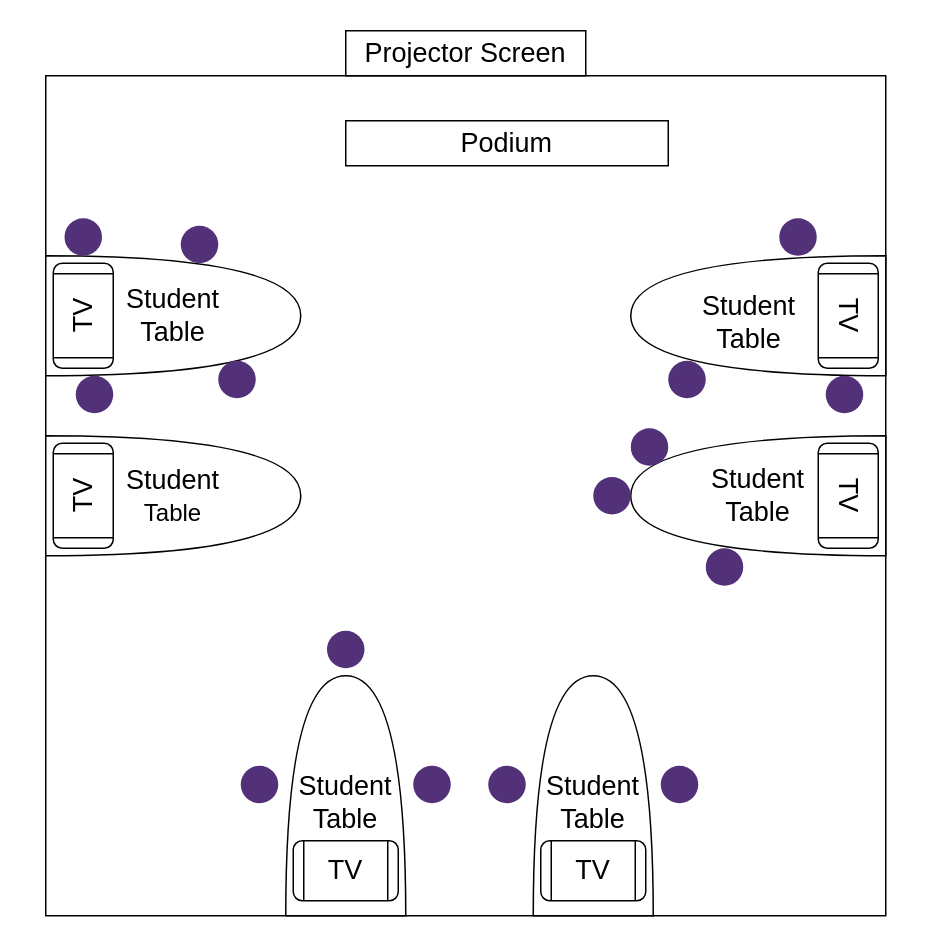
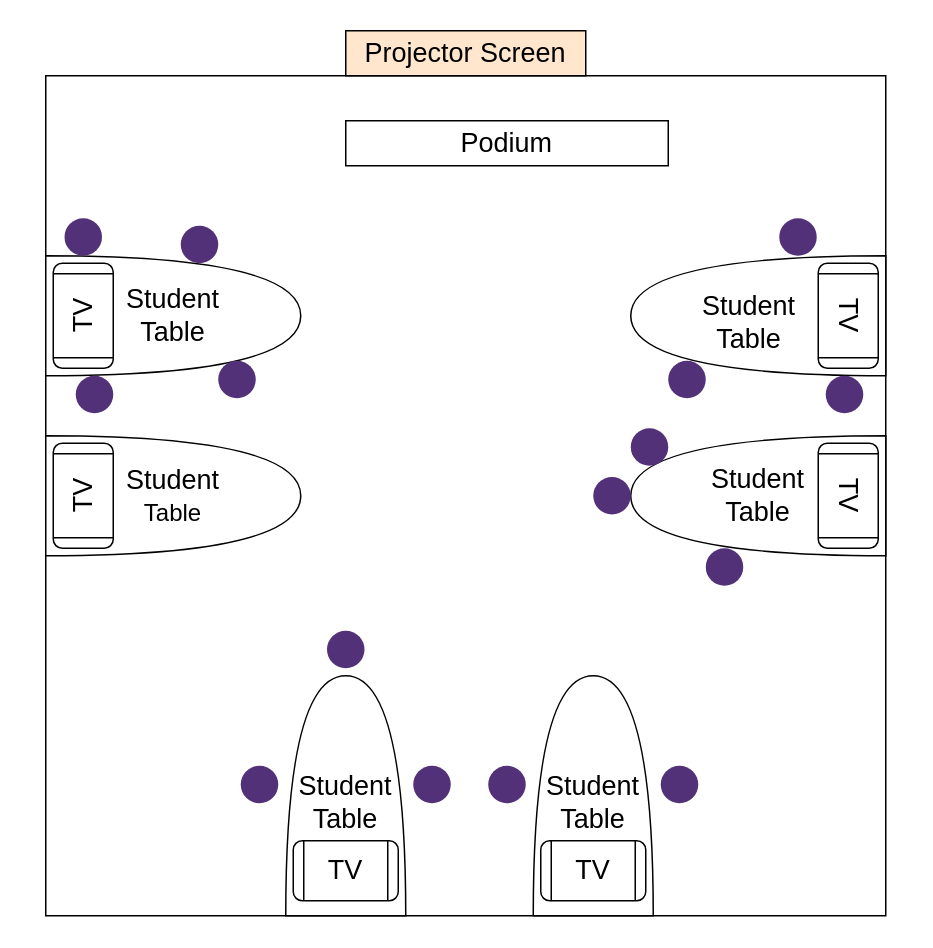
(466, 53) -> (466, 53)
